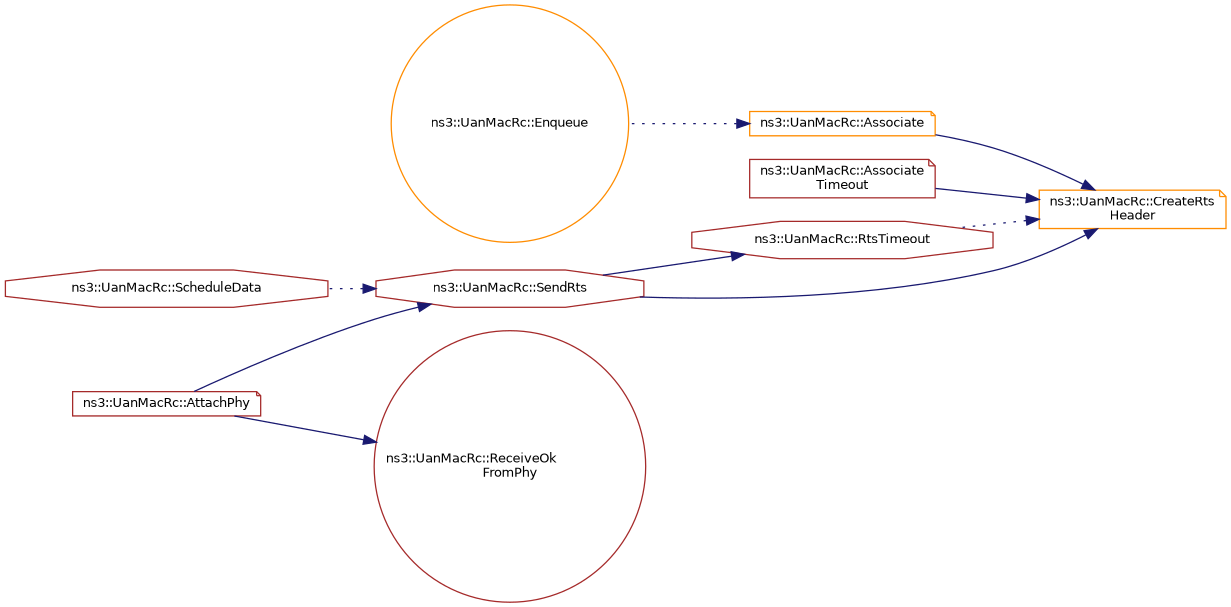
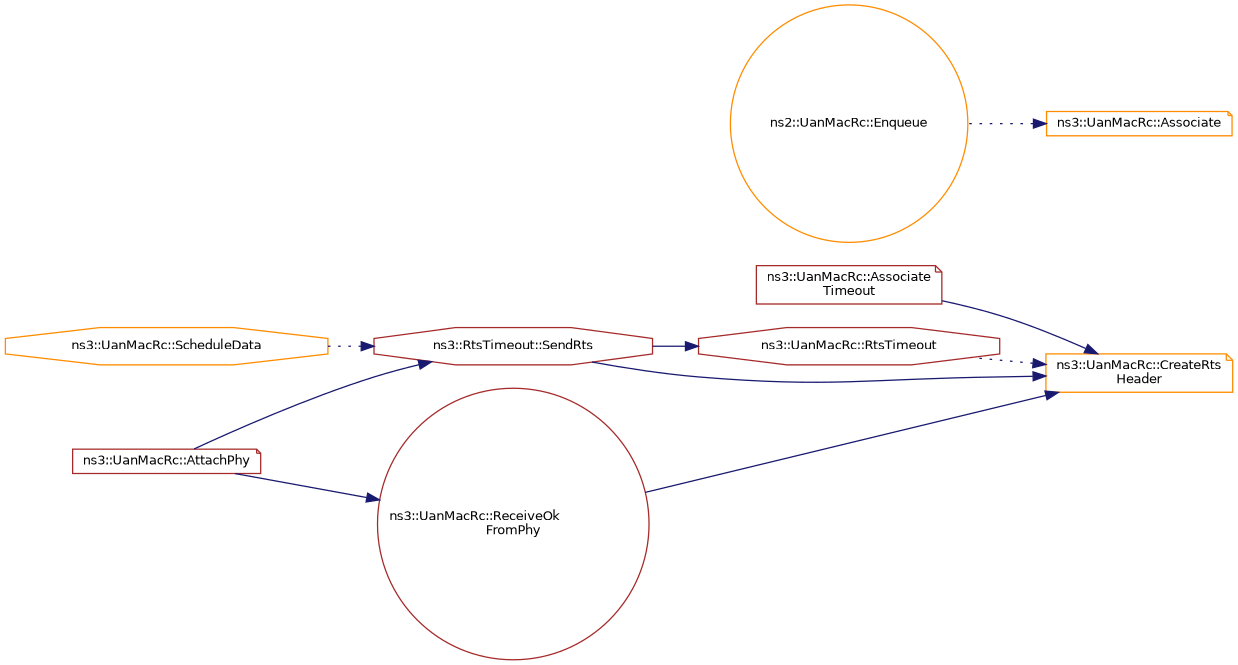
(510, 124) -> (849, 124)
(1011, 154) -> (846, 444)
(167, 289) -> (167, 346)
(510, 289) -> (513, 346)
